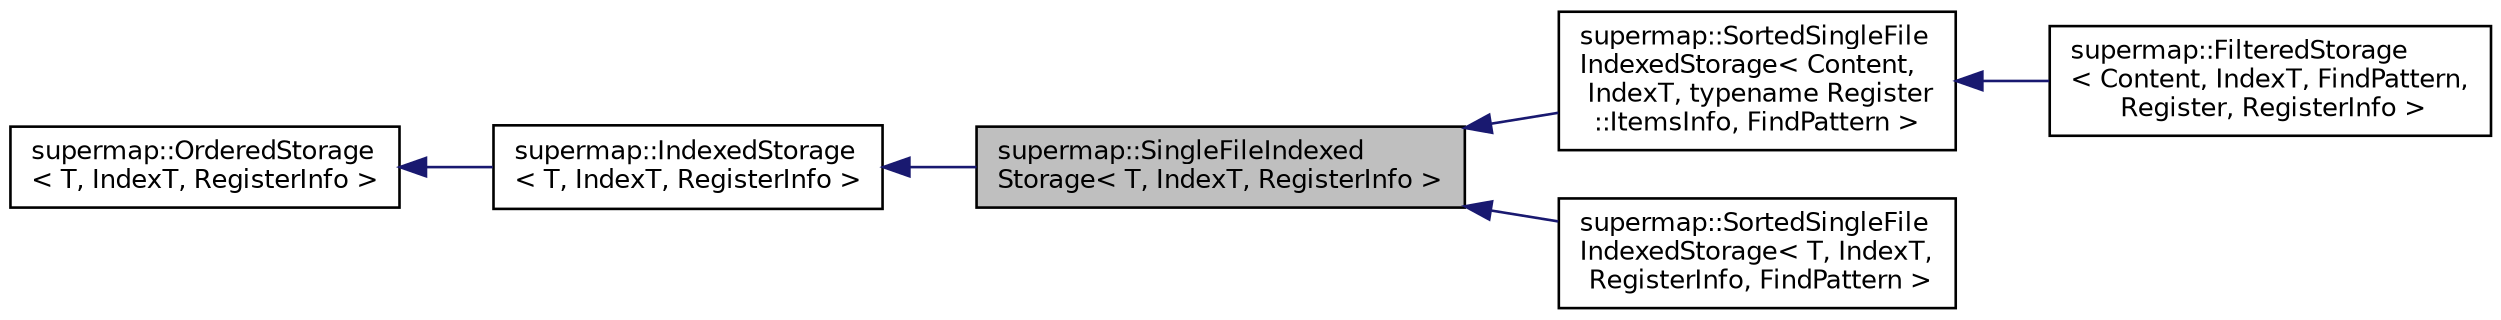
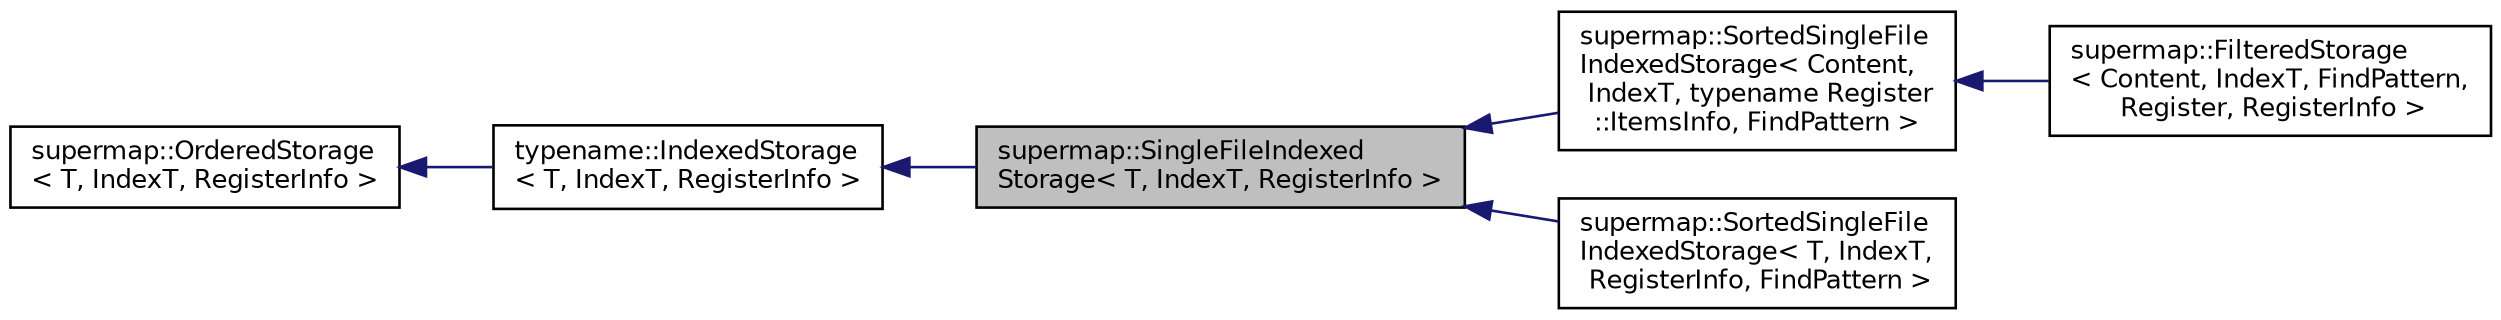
(688, 167) -> (688, 167)
